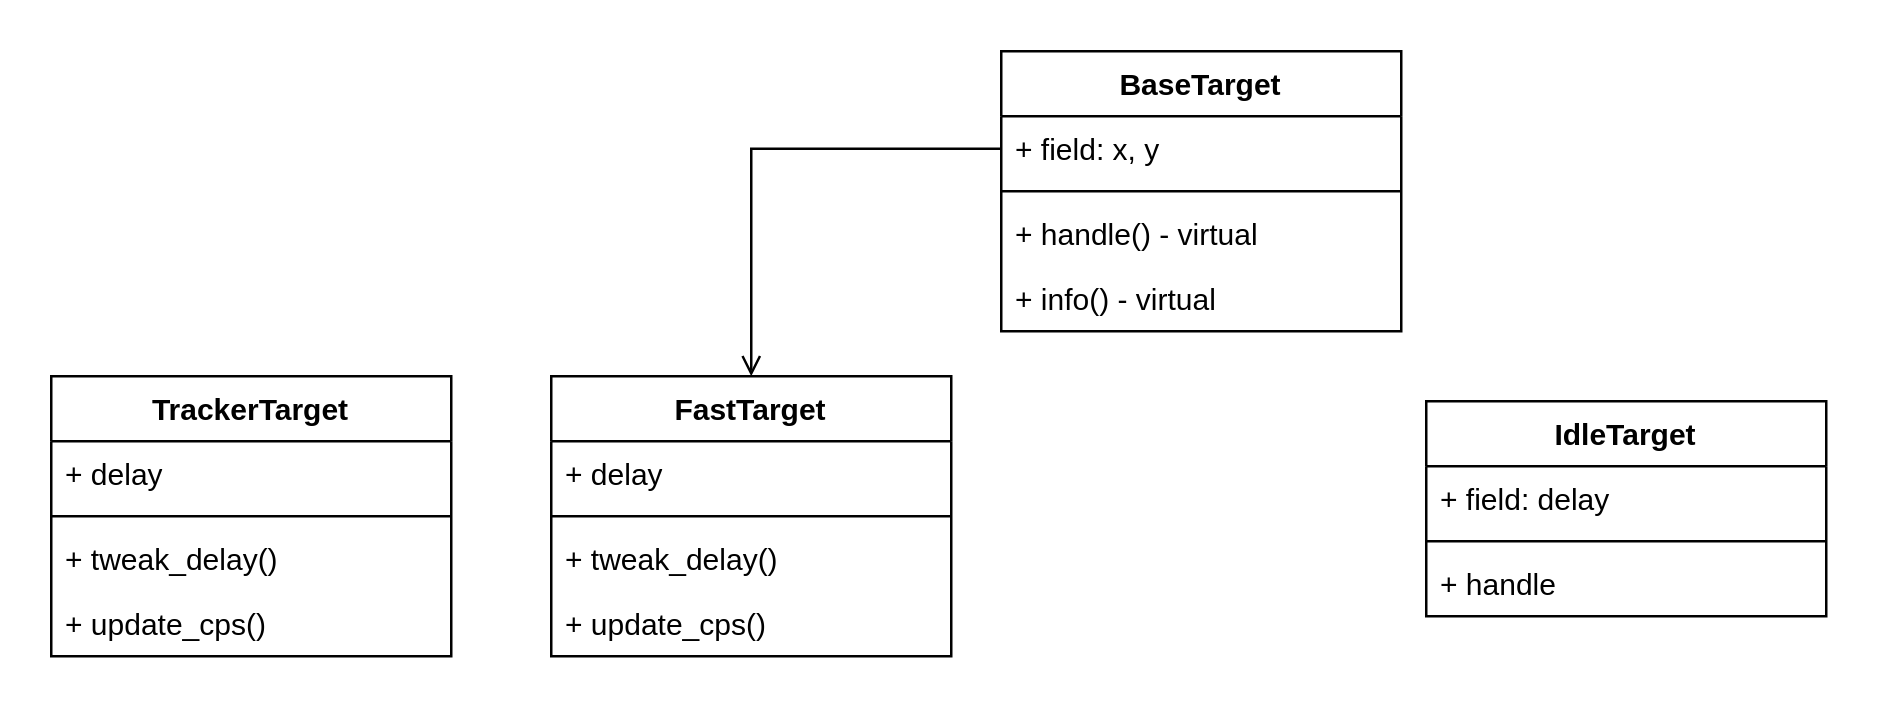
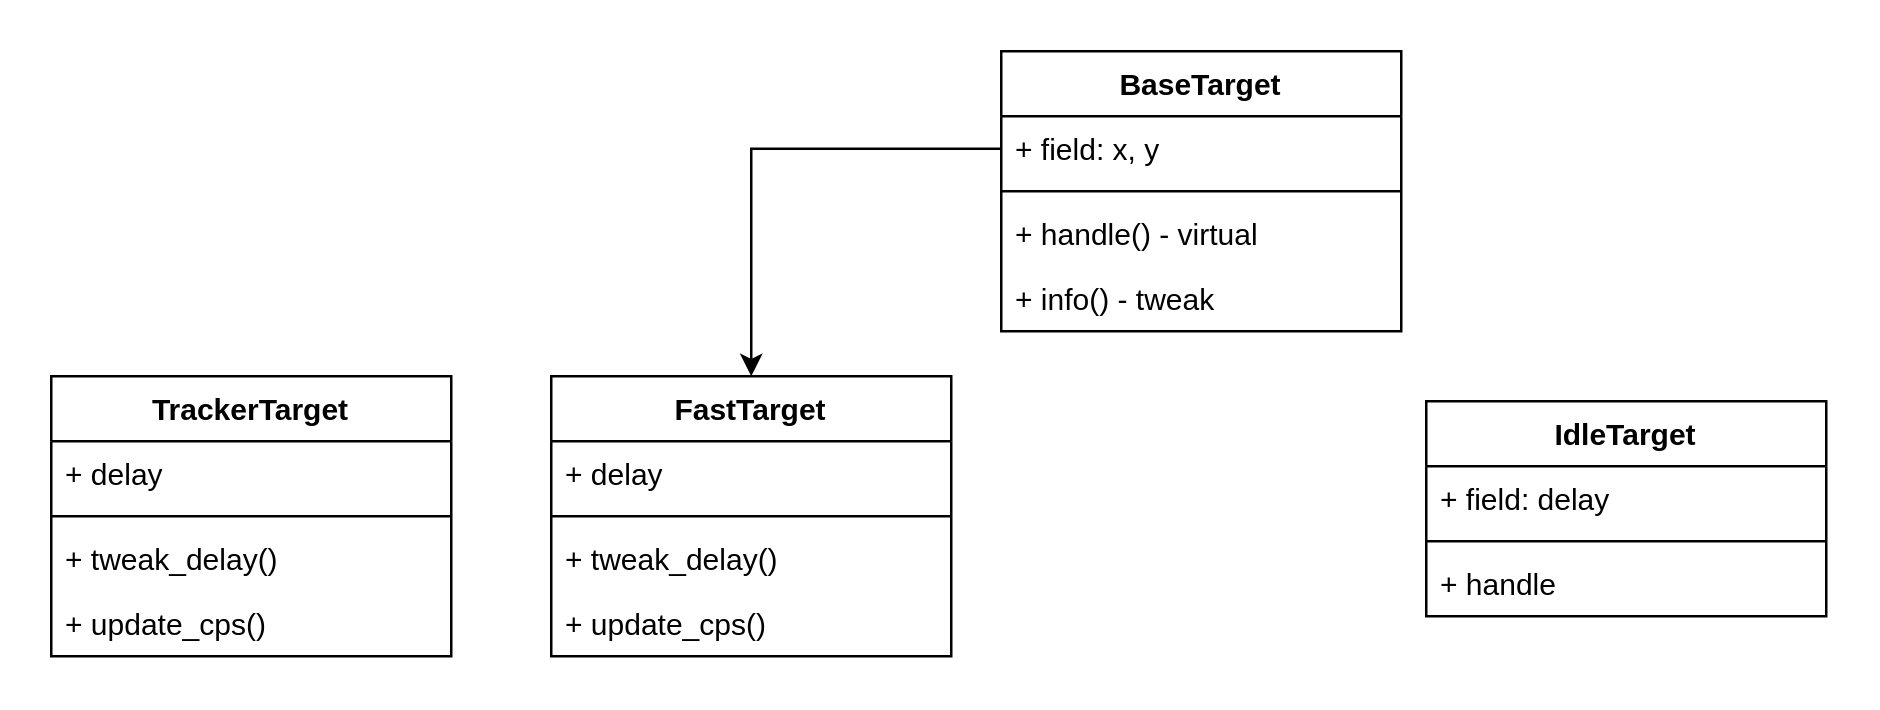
(1144, 302) -> (1135, 302)
(751, 362) -> (751, 358)
